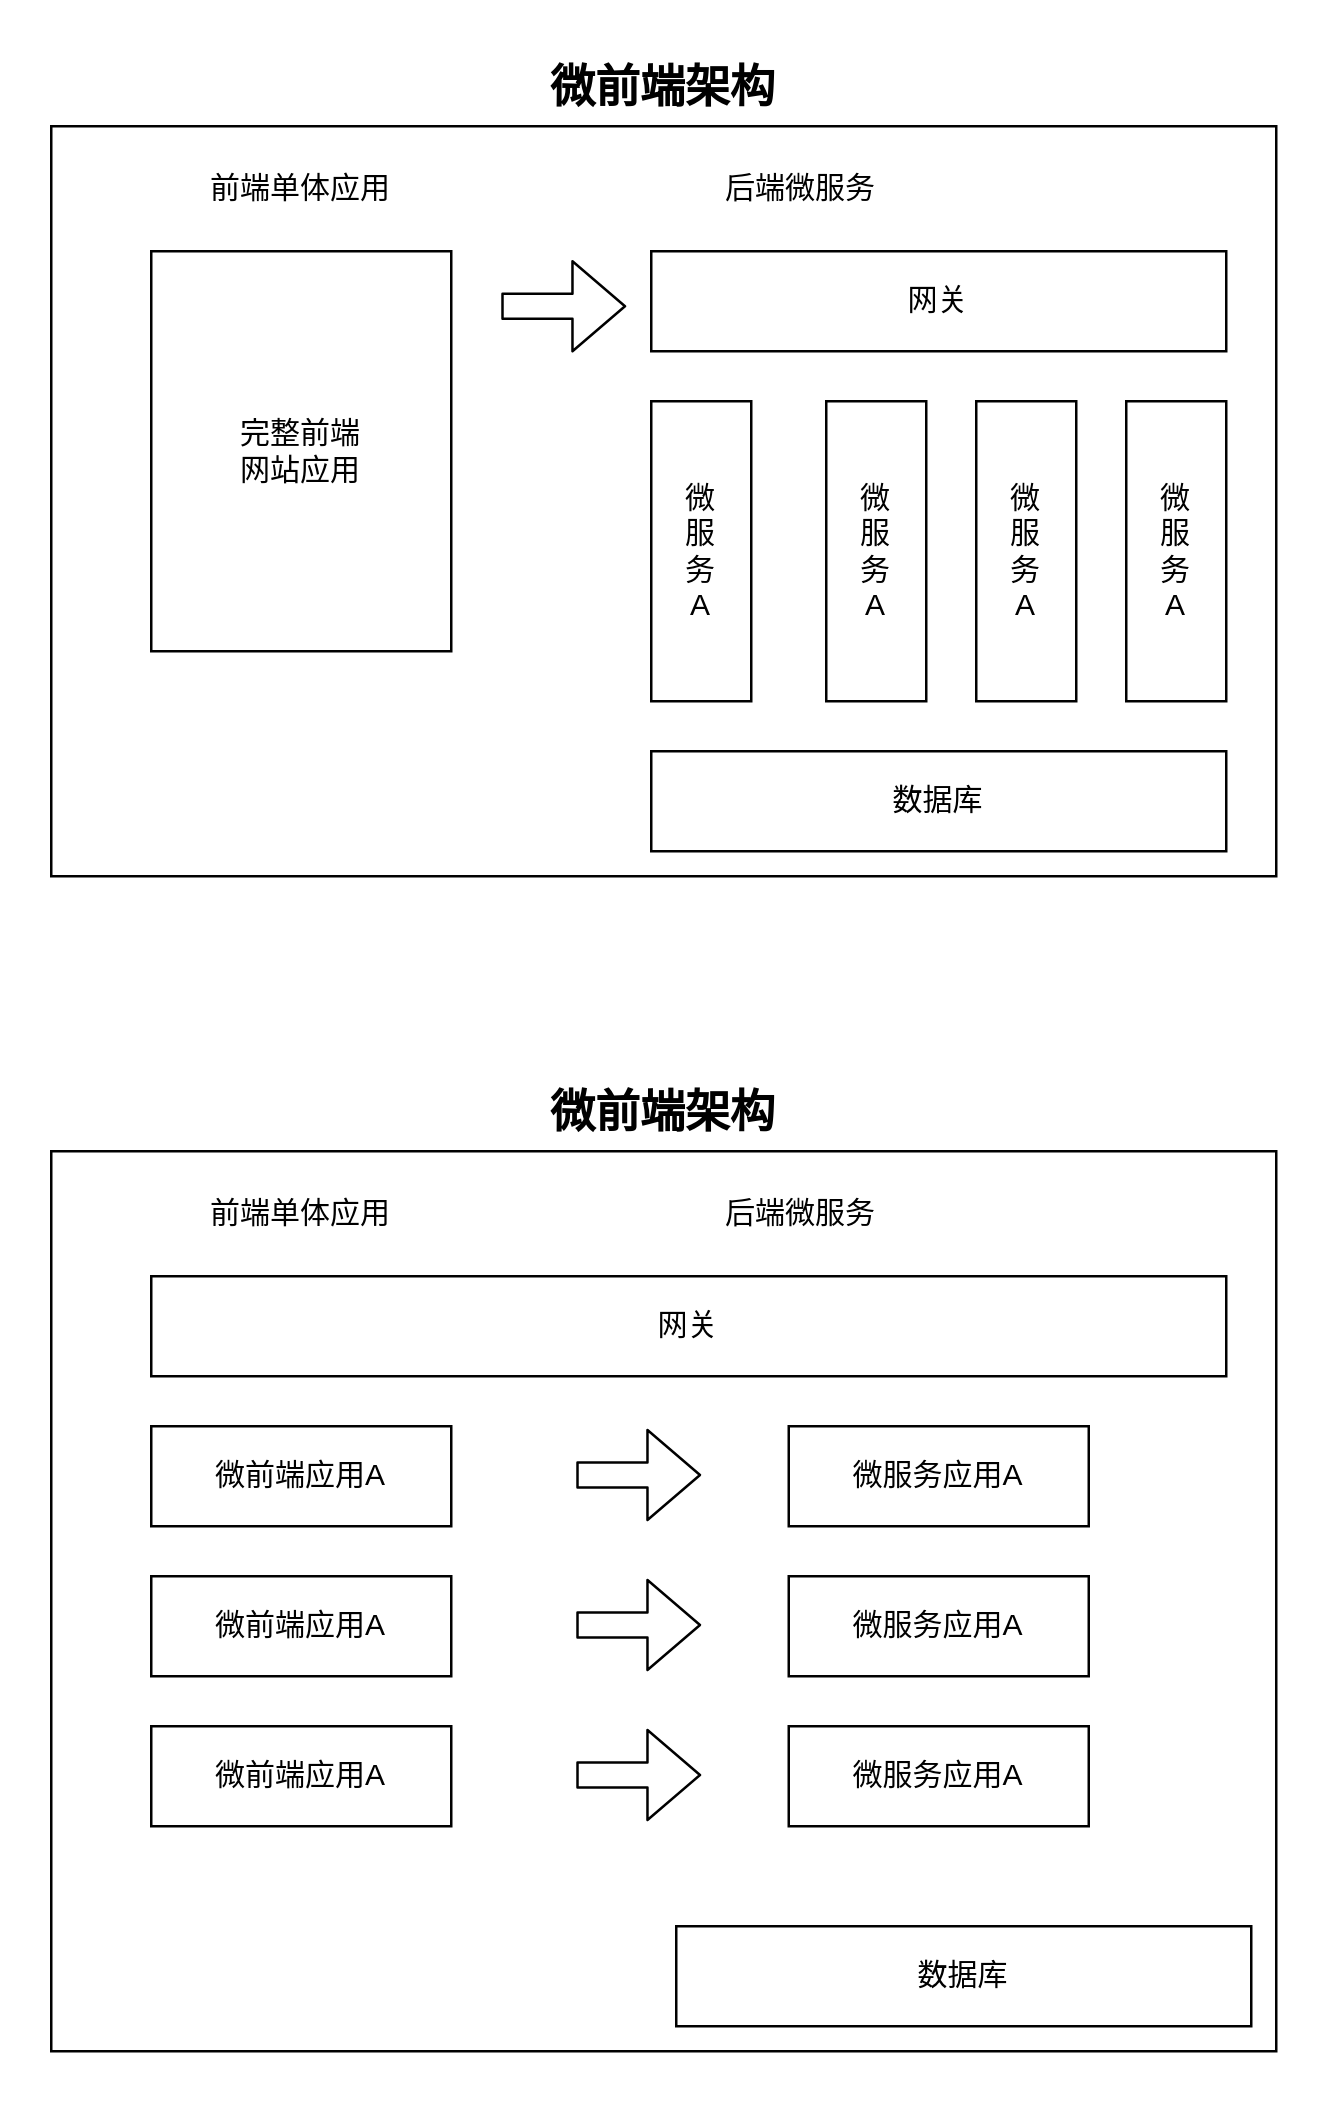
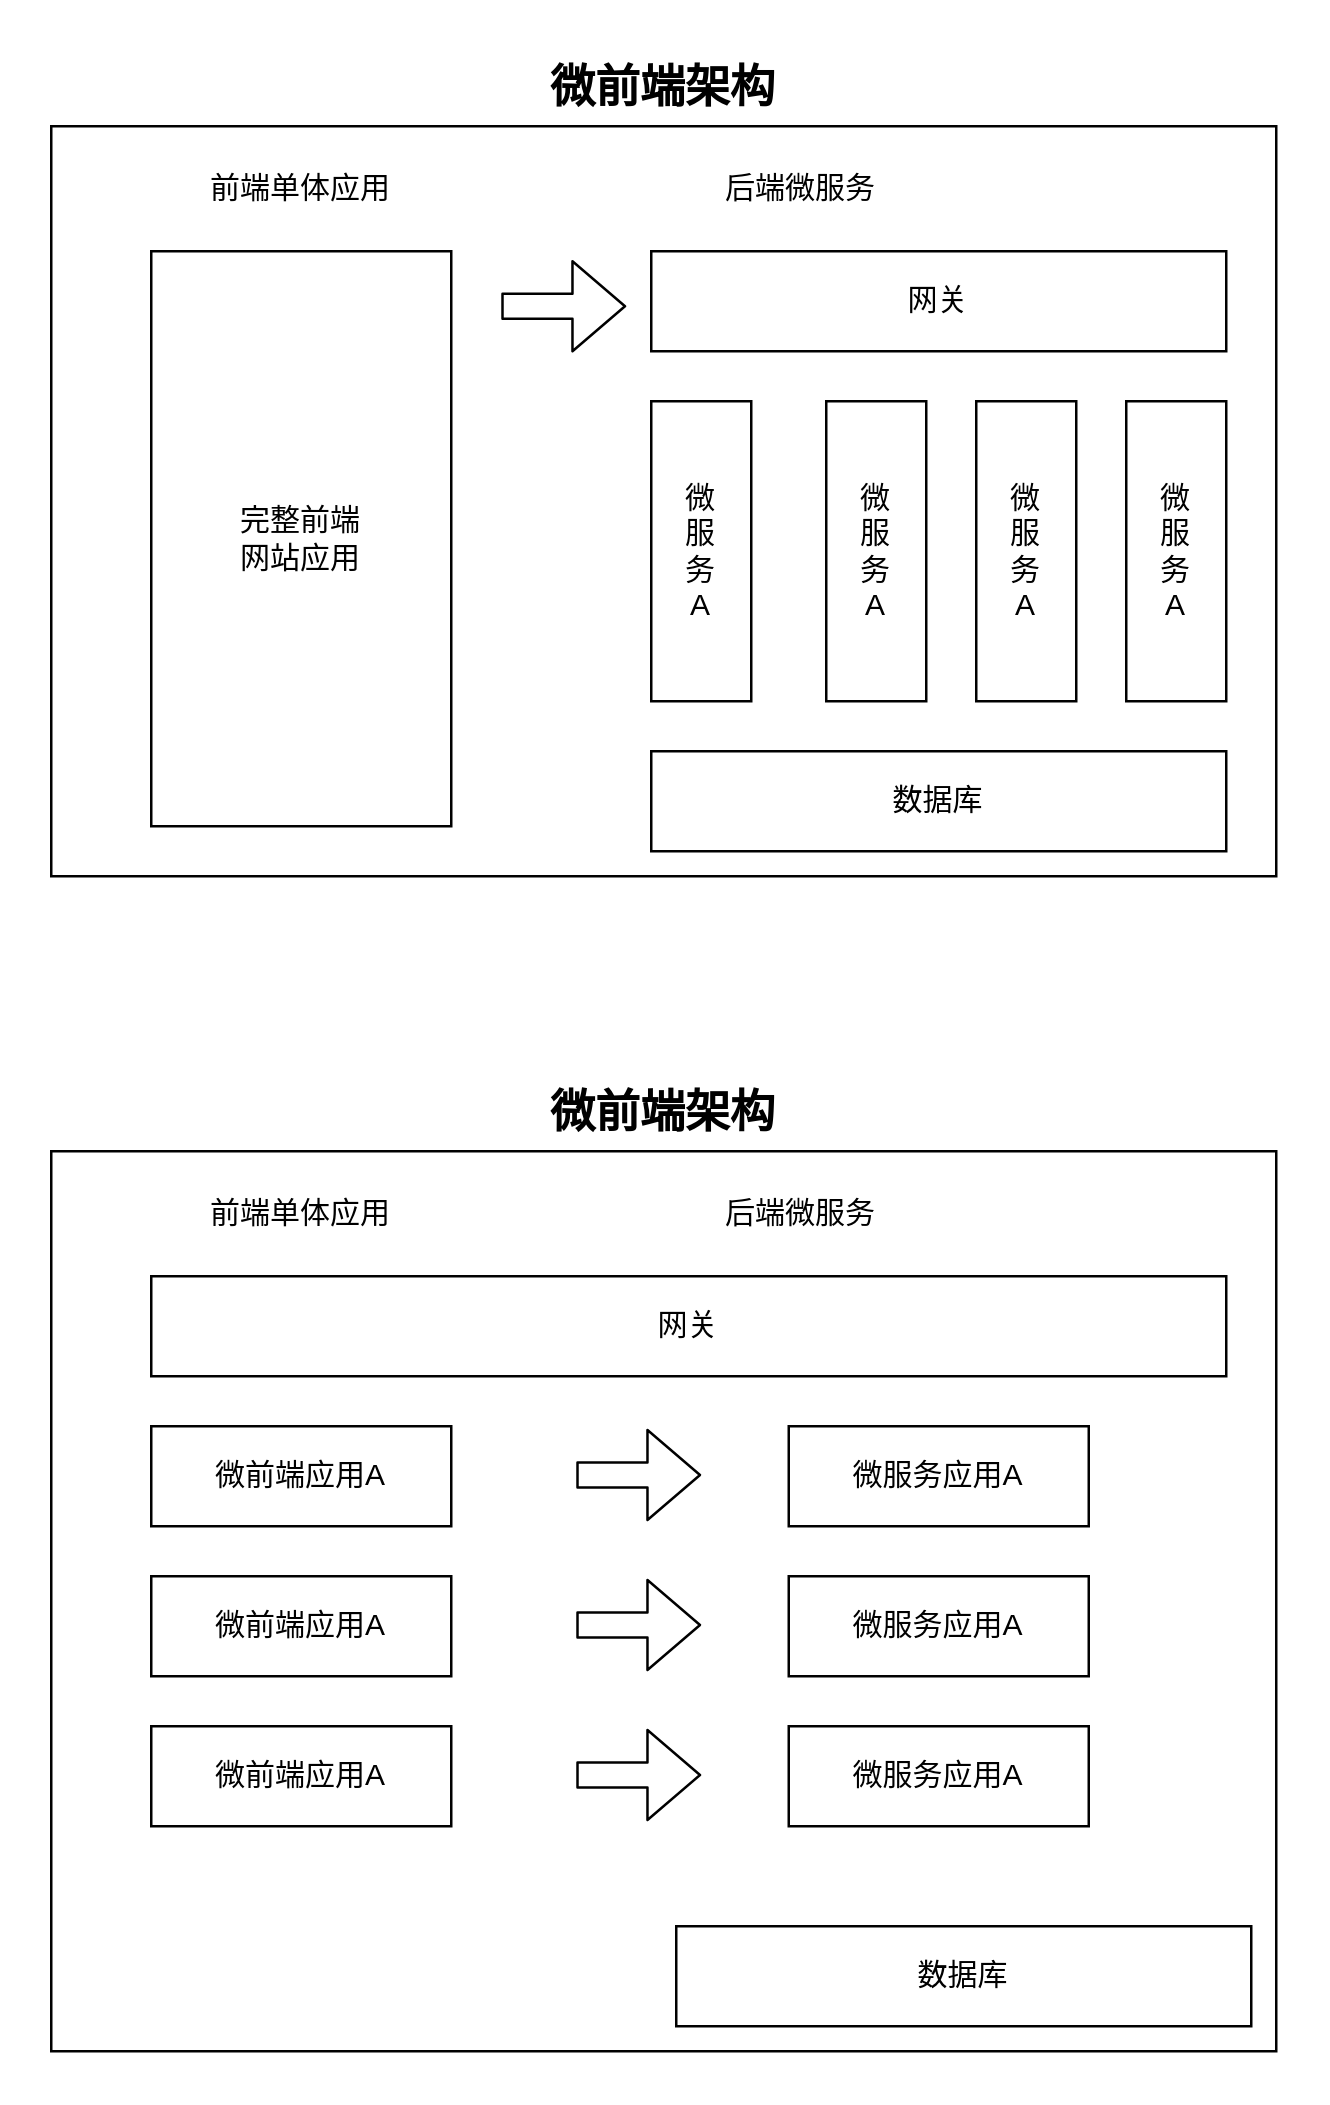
(301, 451) -> (301, 539)
